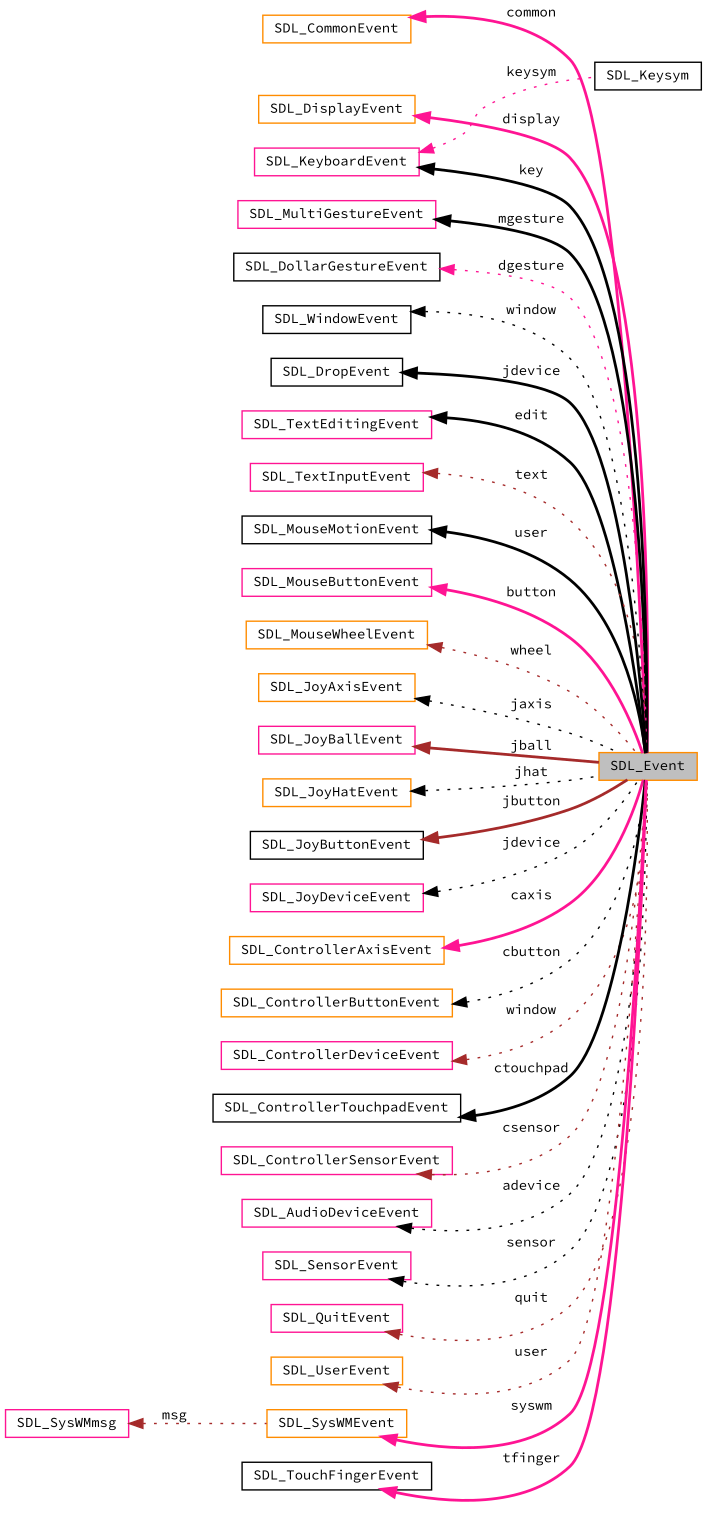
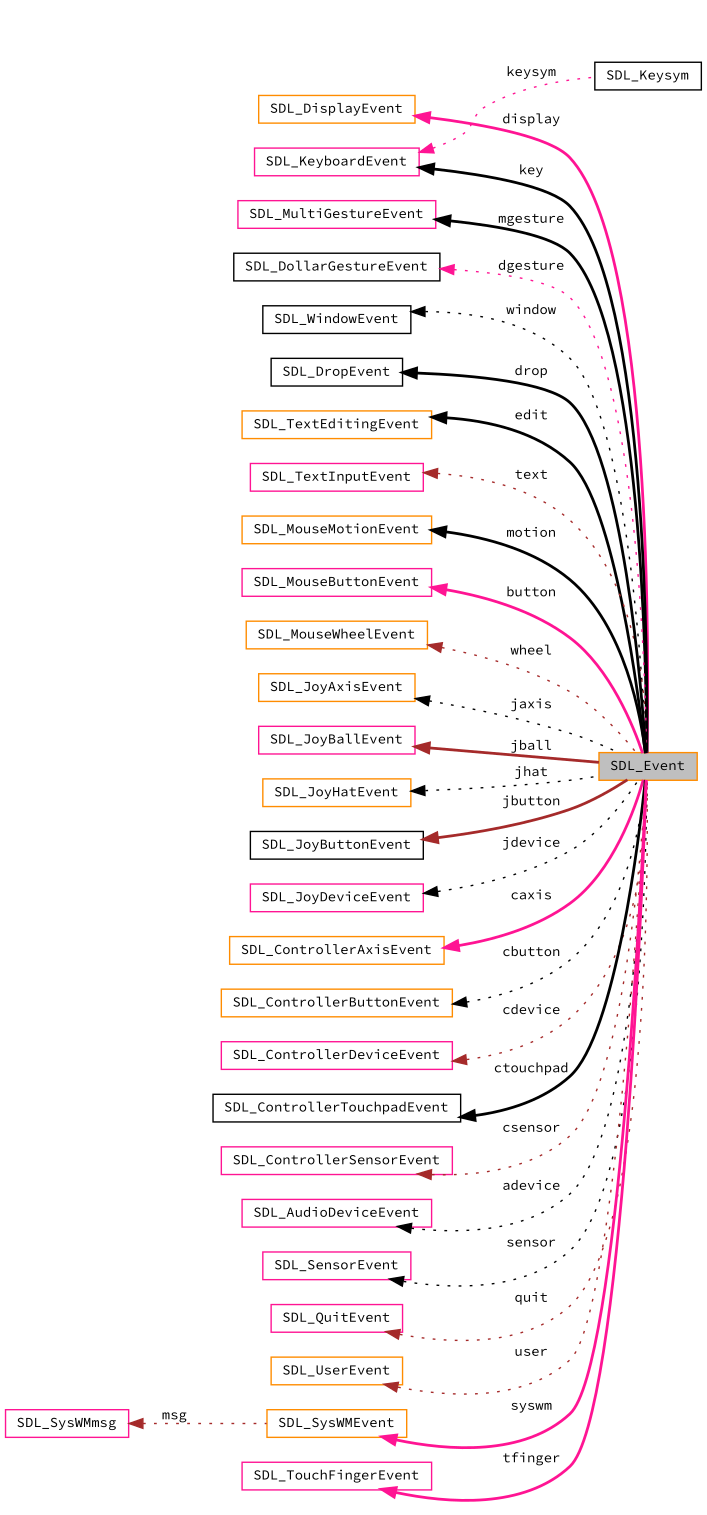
(337, 29) -> none
(528, 371) -> (528, 371)
(337, 425) -> (337, 425)
(337, 530) -> (337, 530)
(528, 533) -> (528, 533)
(528, 1011) -> (528, 1011)
(337, 1476) -> (337, 1476)
